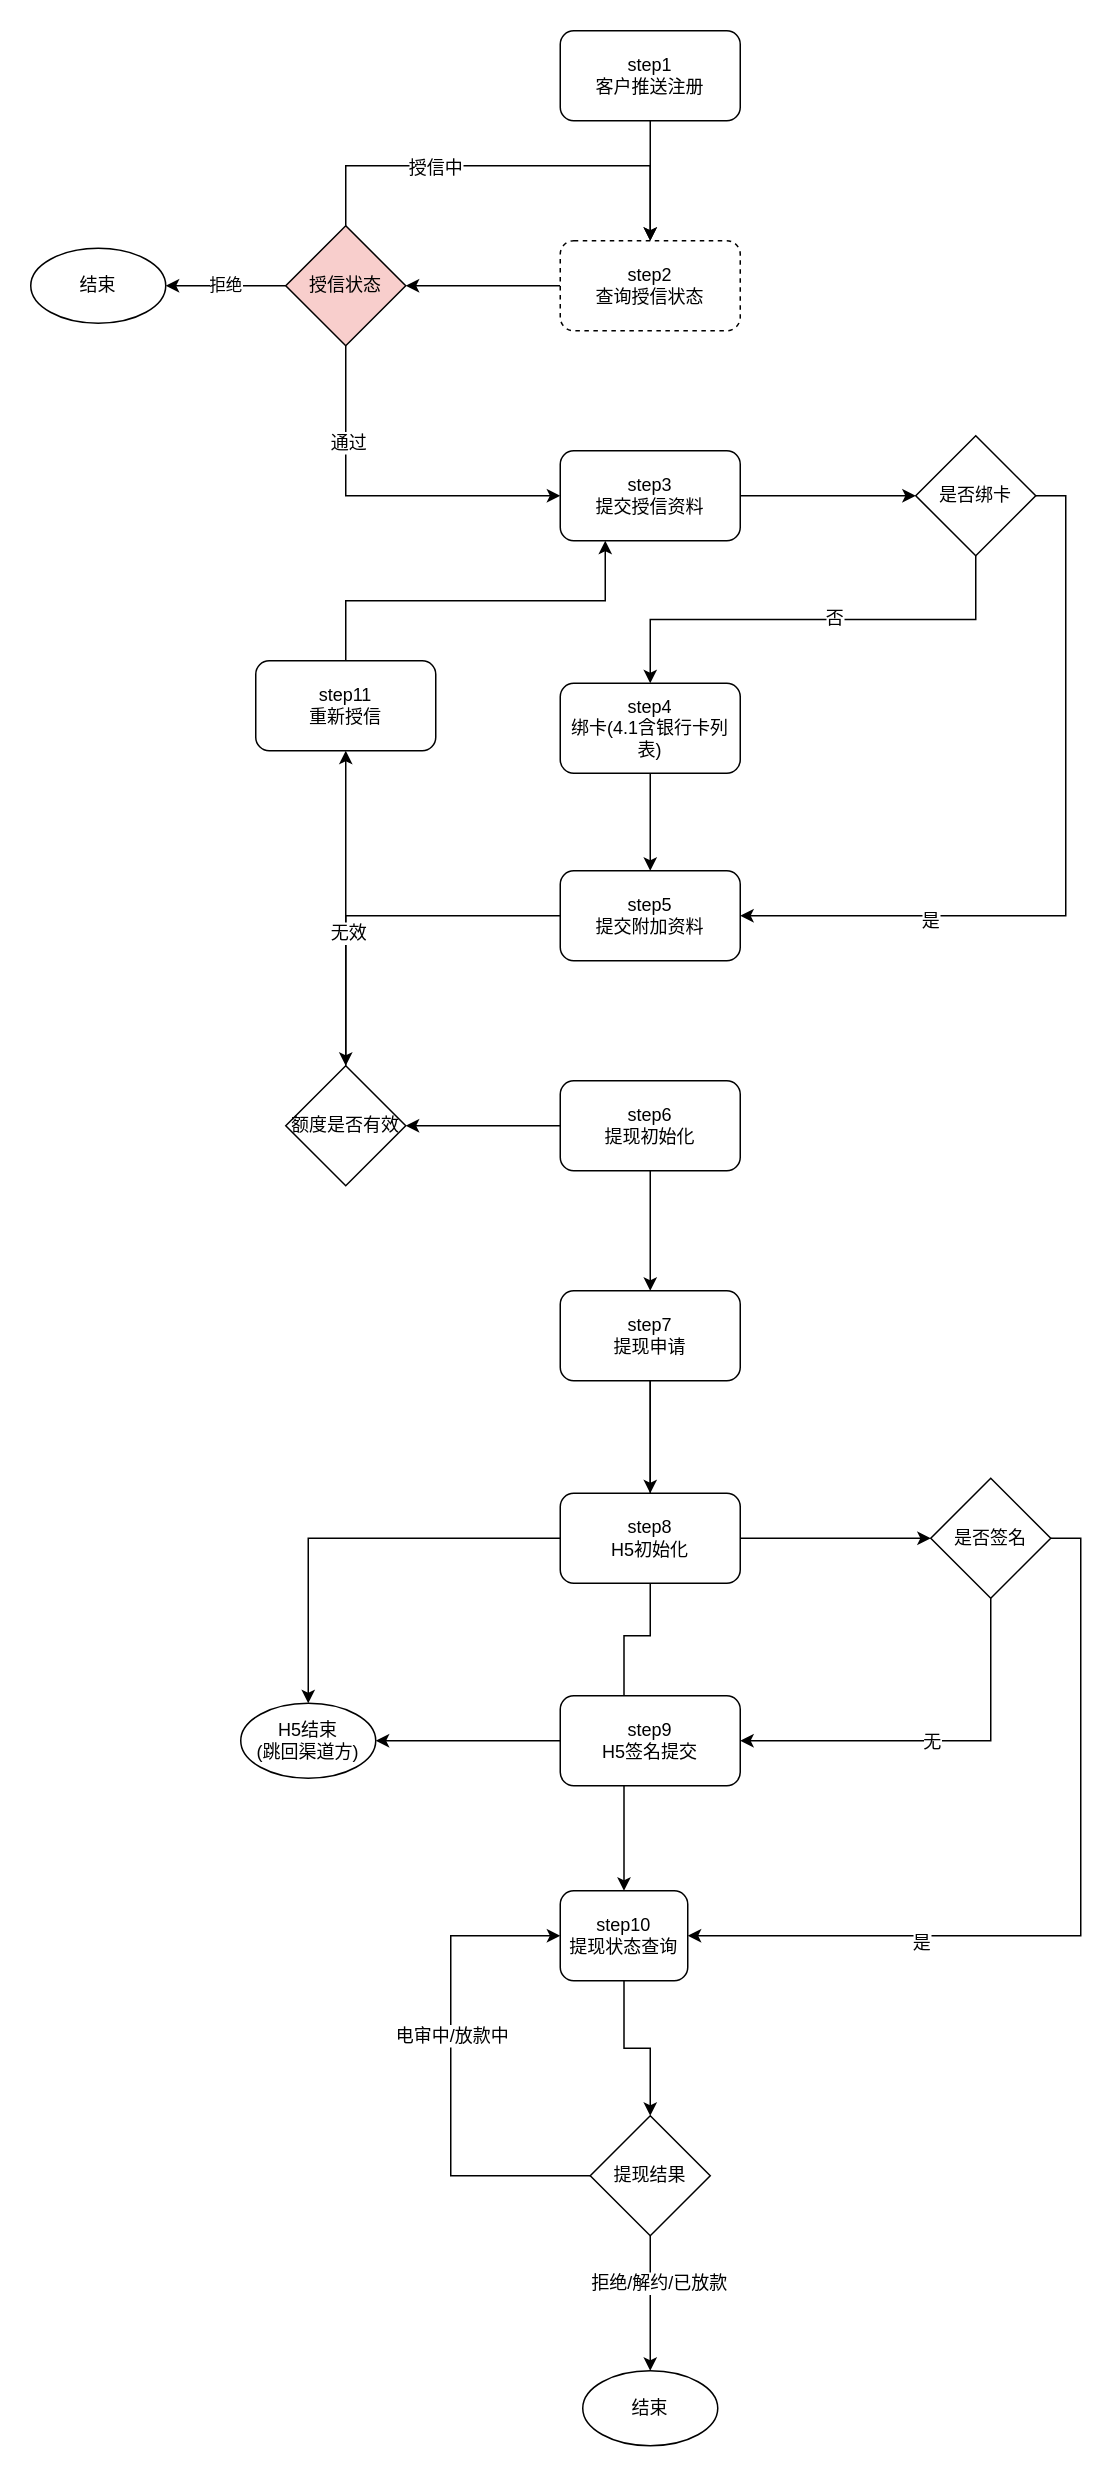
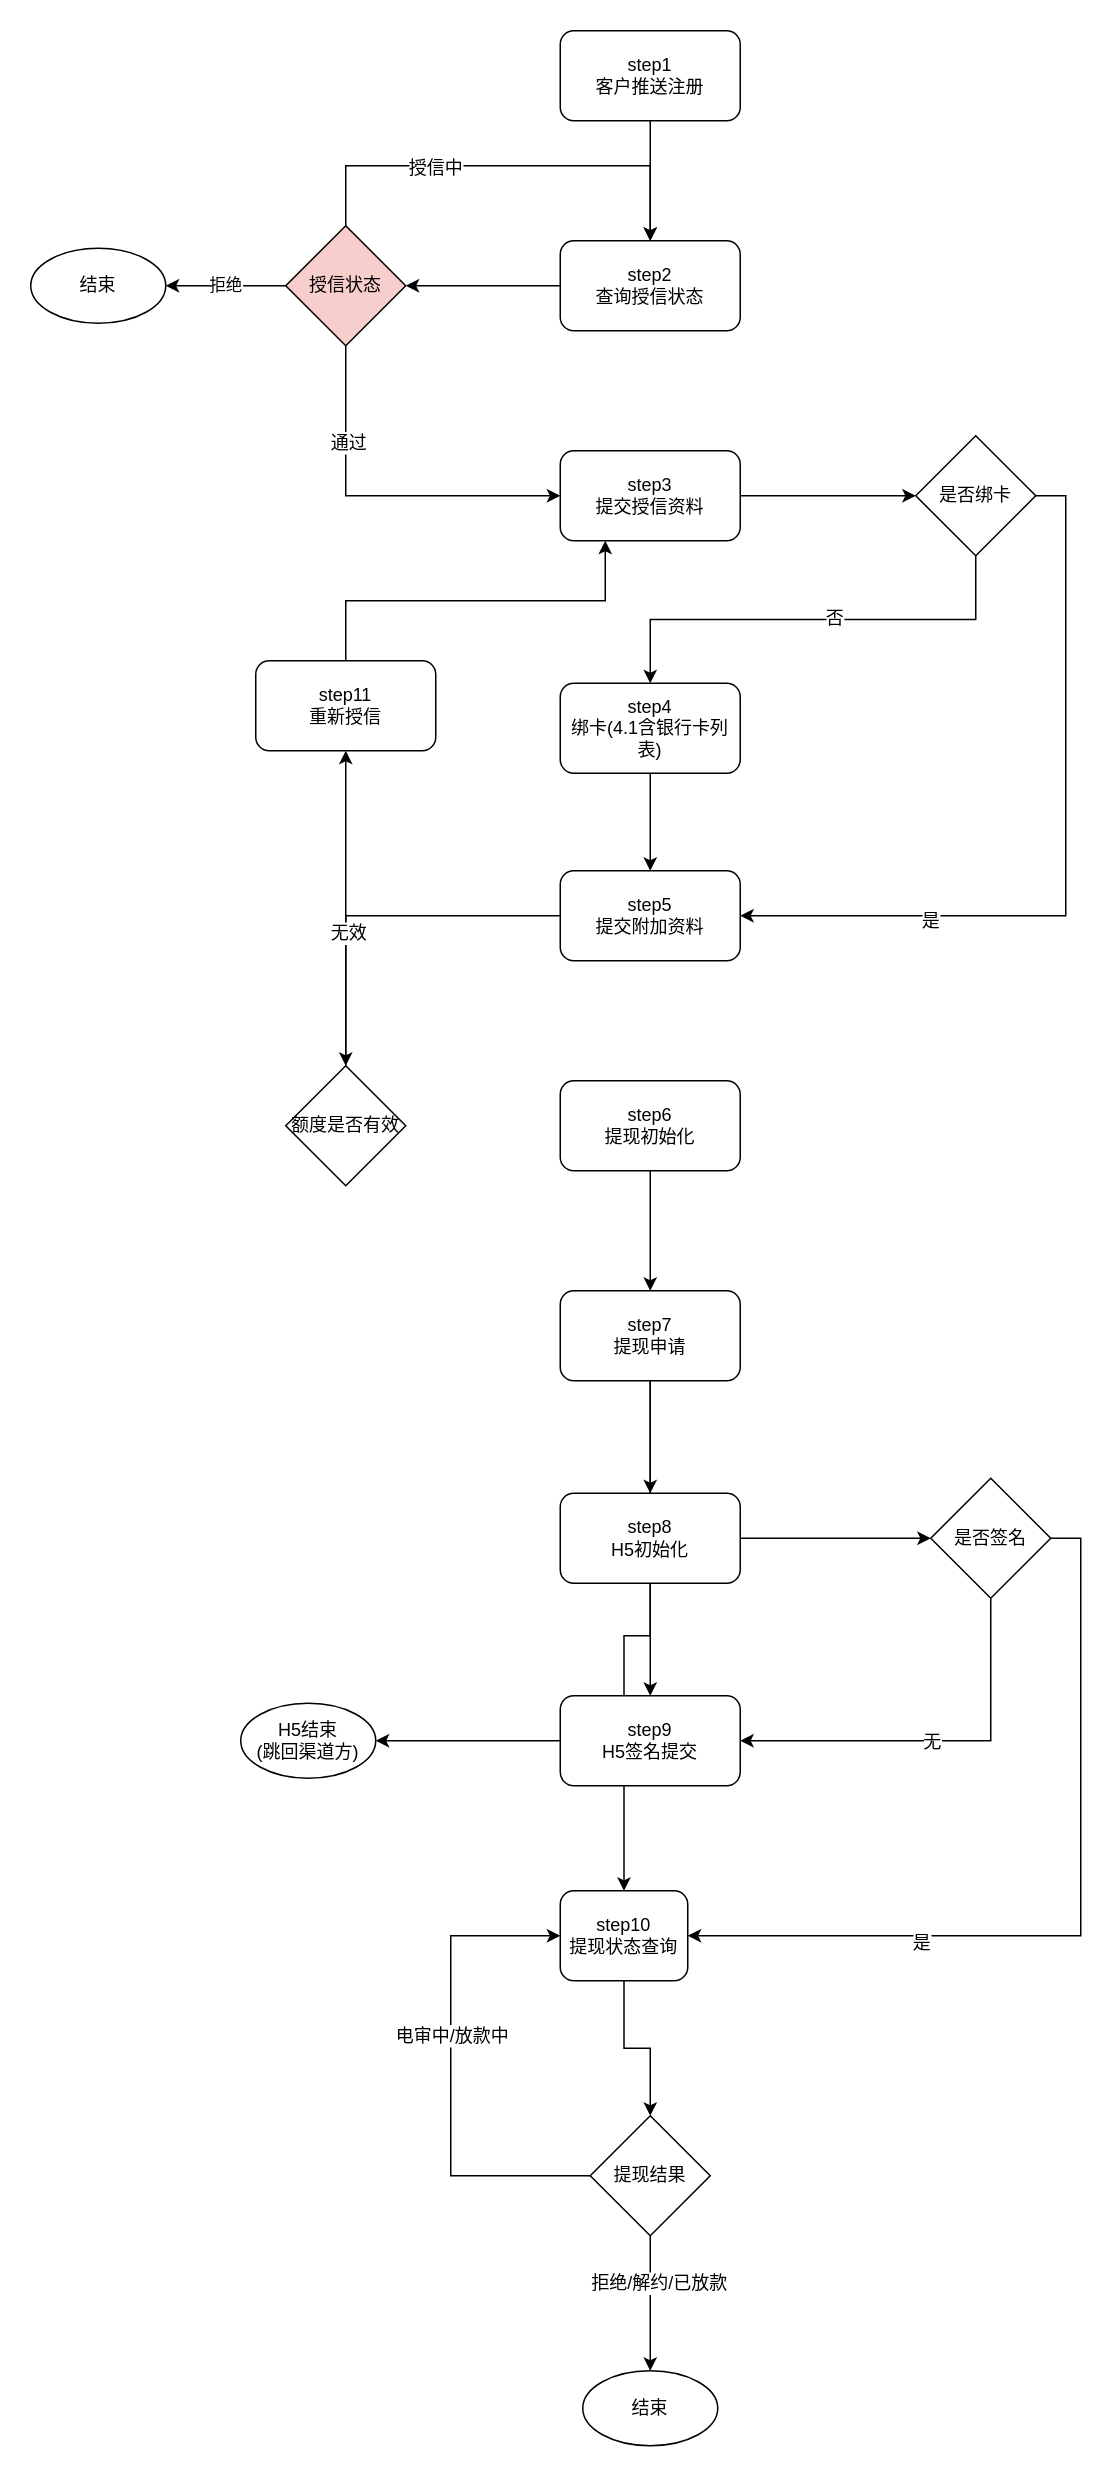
(650, 286) -> (650, 286)
(488, 1126) -> none
(357, 1538) -> (650, 1661)
